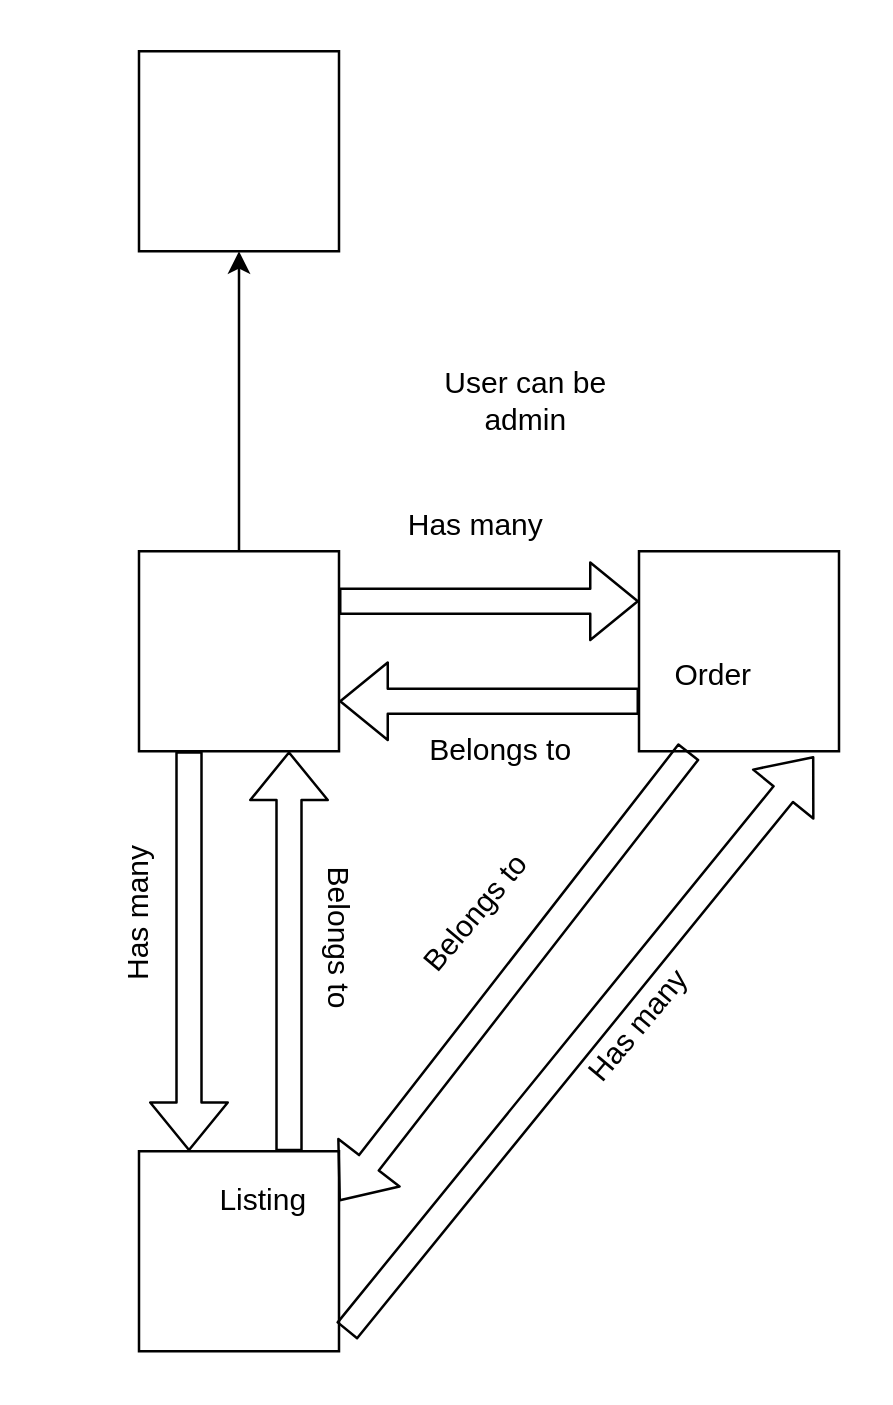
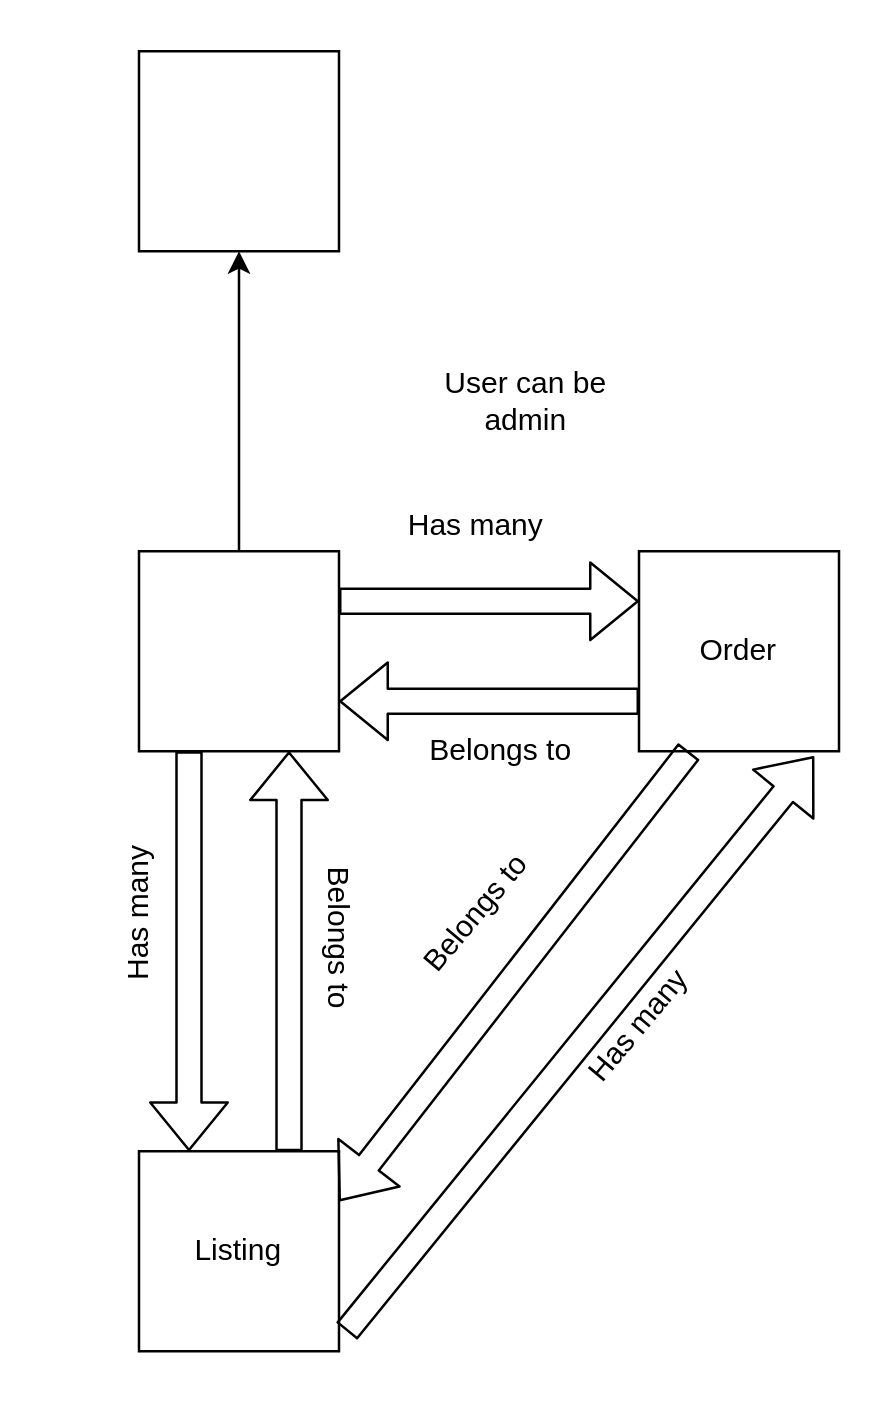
(714, 676) -> (739, 651)
(264, 1201) -> (239, 1251)
